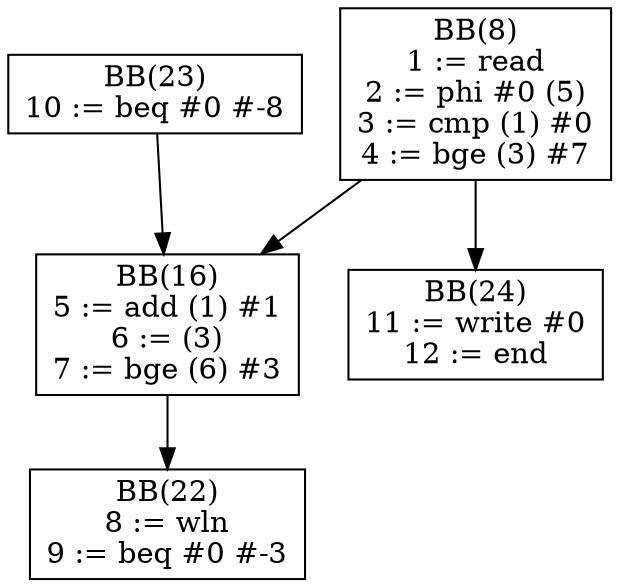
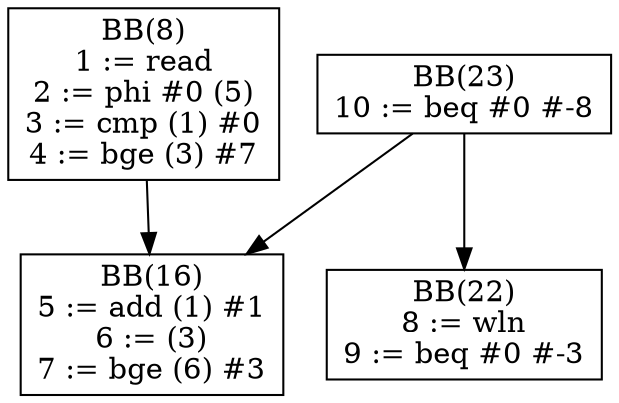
(476, 325) -> none
(168, 421) -> (464, 191)
